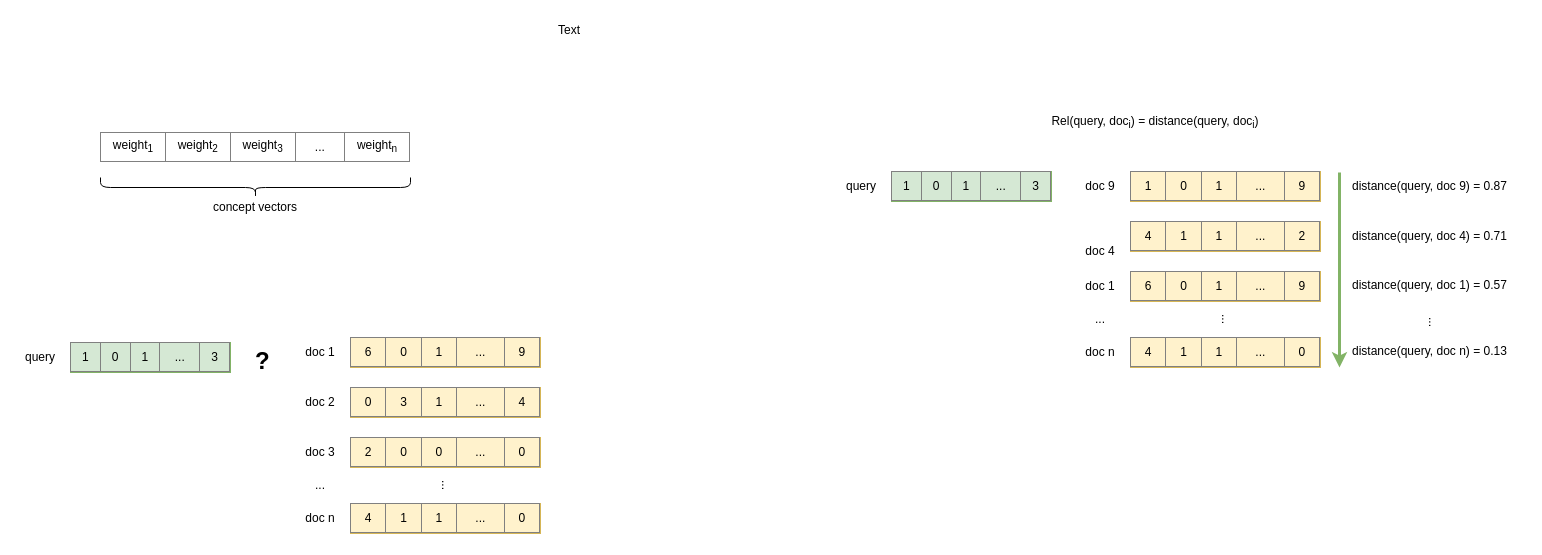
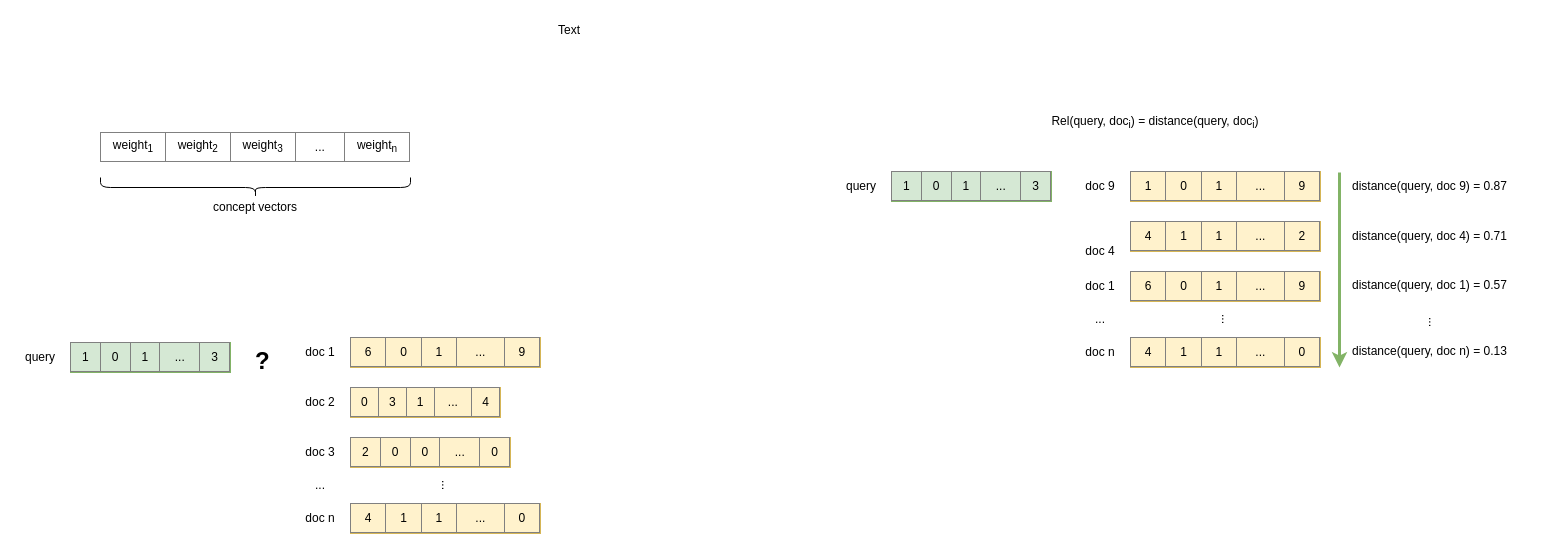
(446, 403) -> (426, 403)
(446, 453) -> (431, 453)
